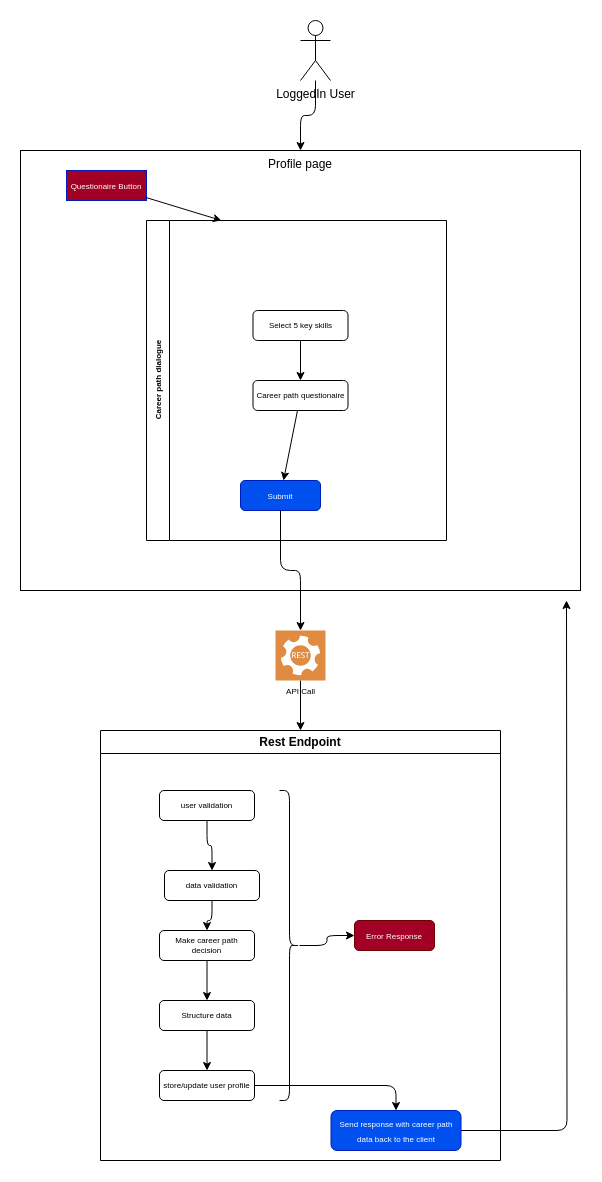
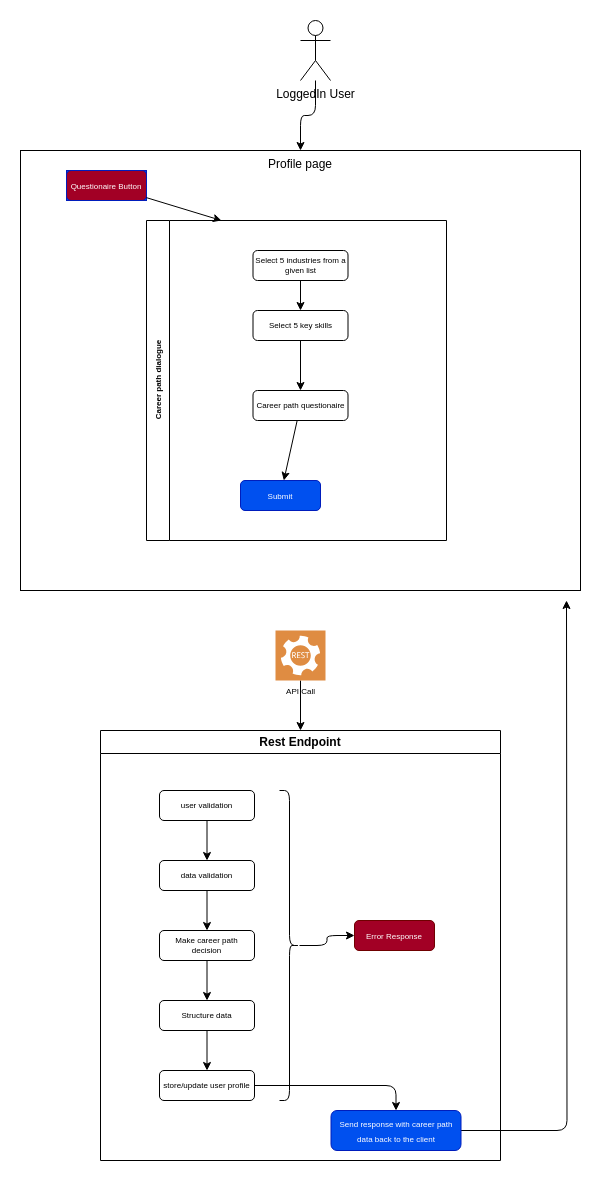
none -> (301, 266)
none -> (301, 292)
(301, 396) -> (301, 406)
(289, 570) -> none
(212, 886) -> (207, 876)
